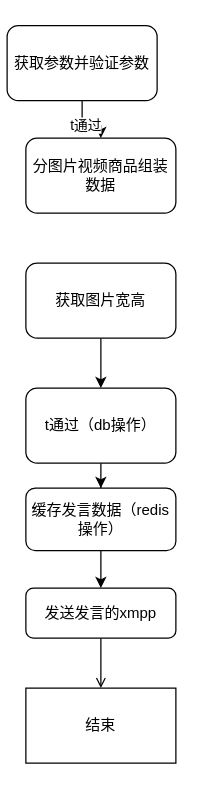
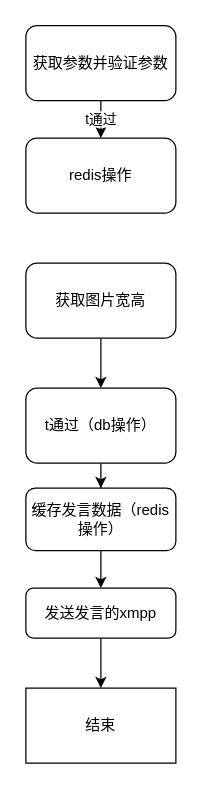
(82, 63) -> (101, 63)
(101, 176) -> (101, 176)
(101, 680) -> (101, 678)
